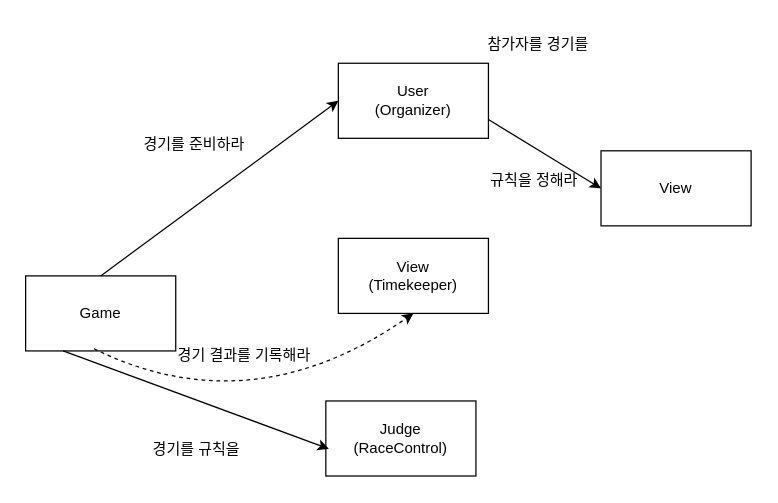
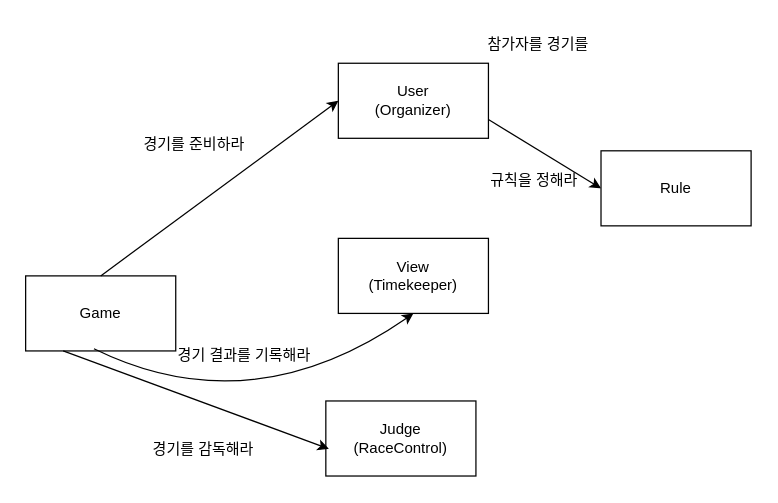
(676, 188) -> (676, 188)
(258, 378) -> (258, 378)
(200, 450) -> (208, 450)
